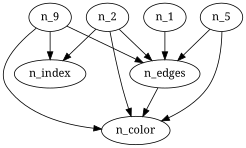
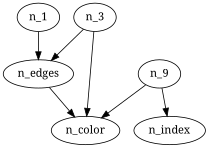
(108, 17) -> none
(221, 17) -> (95, 17)
(101, 43) -> none
